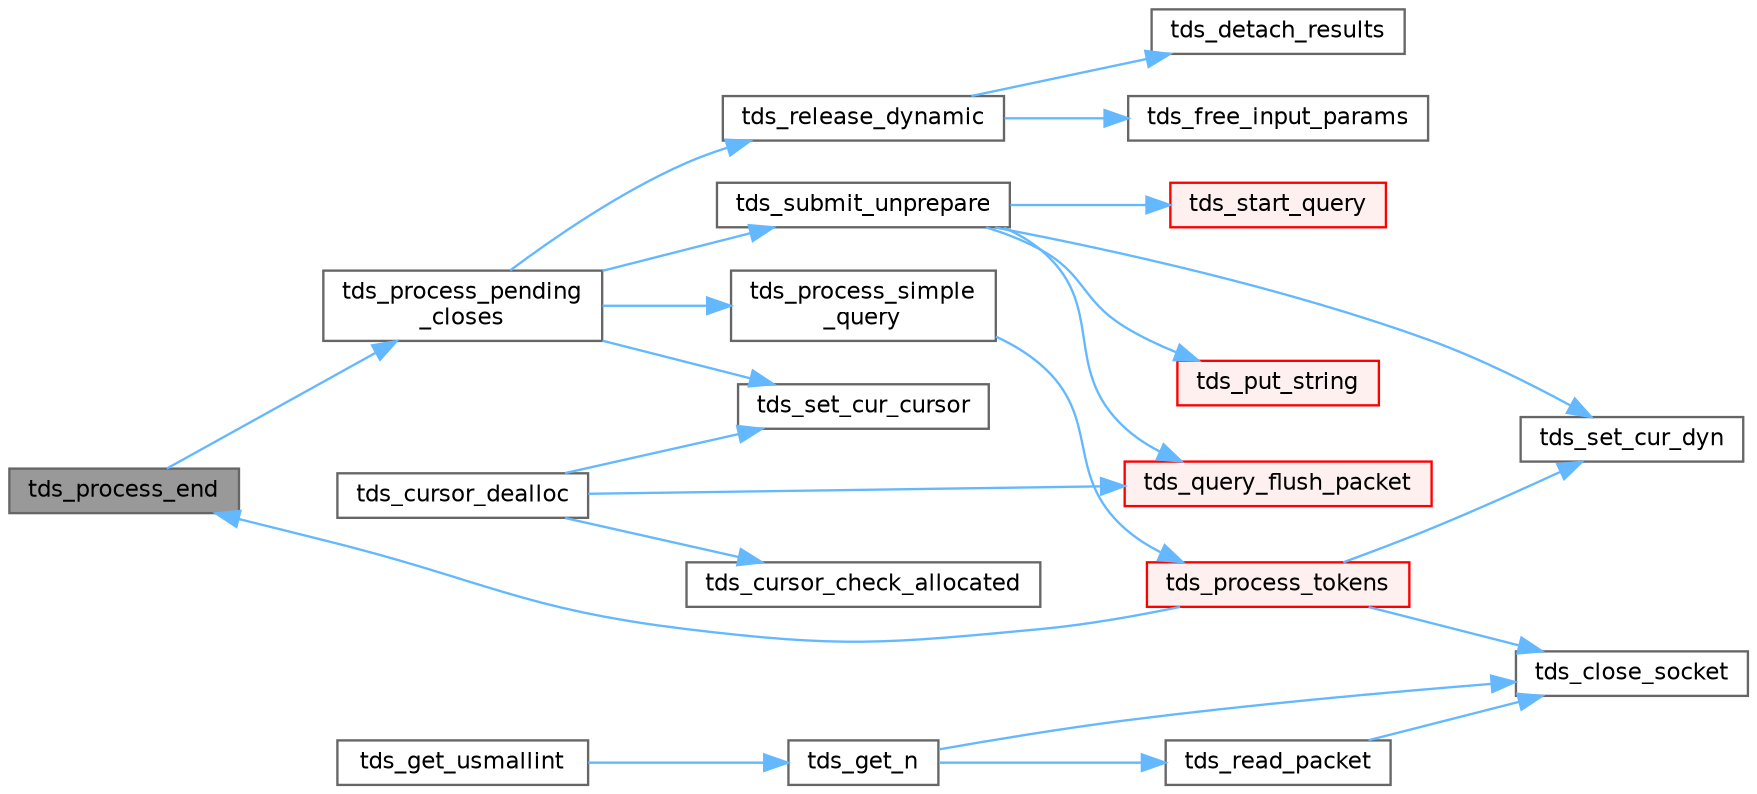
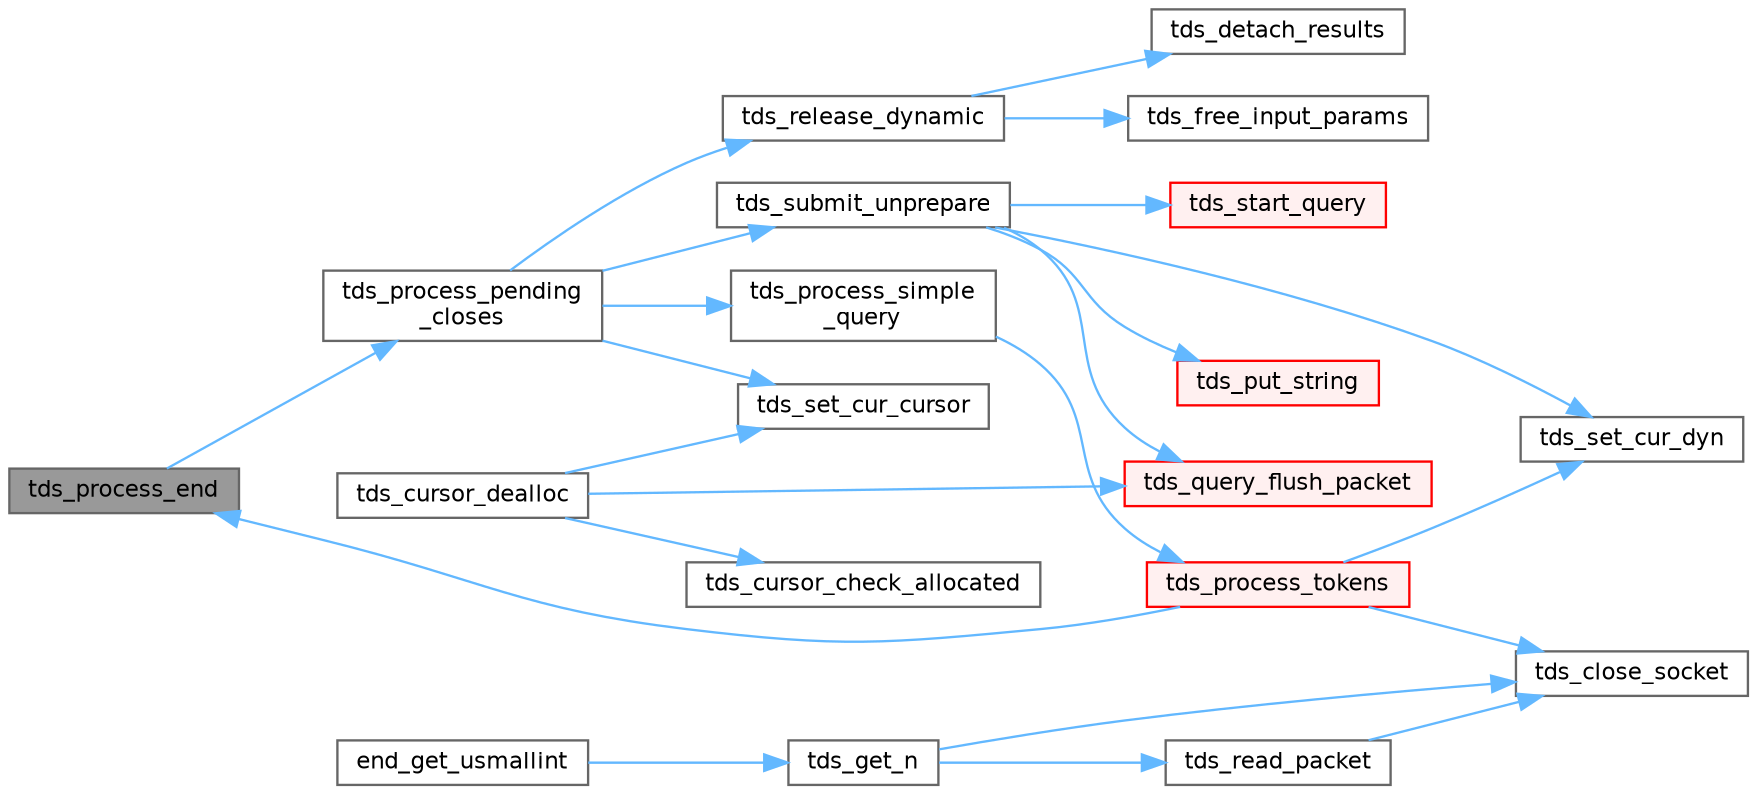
(463, 763) -> (463, 763)
